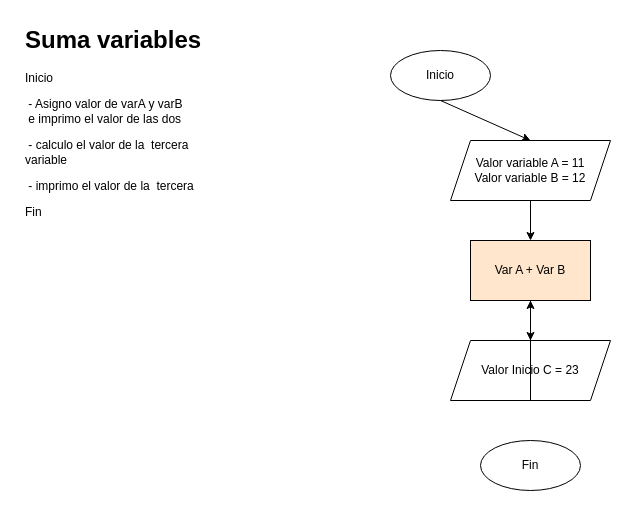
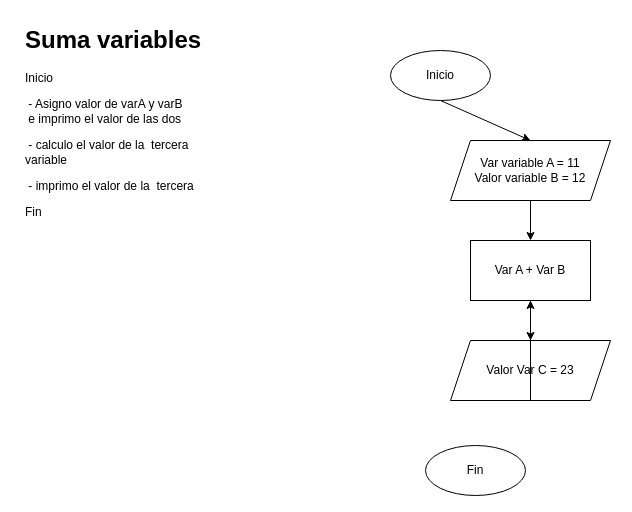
(531, 171) -> (531, 171)
(531, 271) -> (531, 271)
(531, 371) -> (531, 371)
(531, 466) -> (476, 471)
